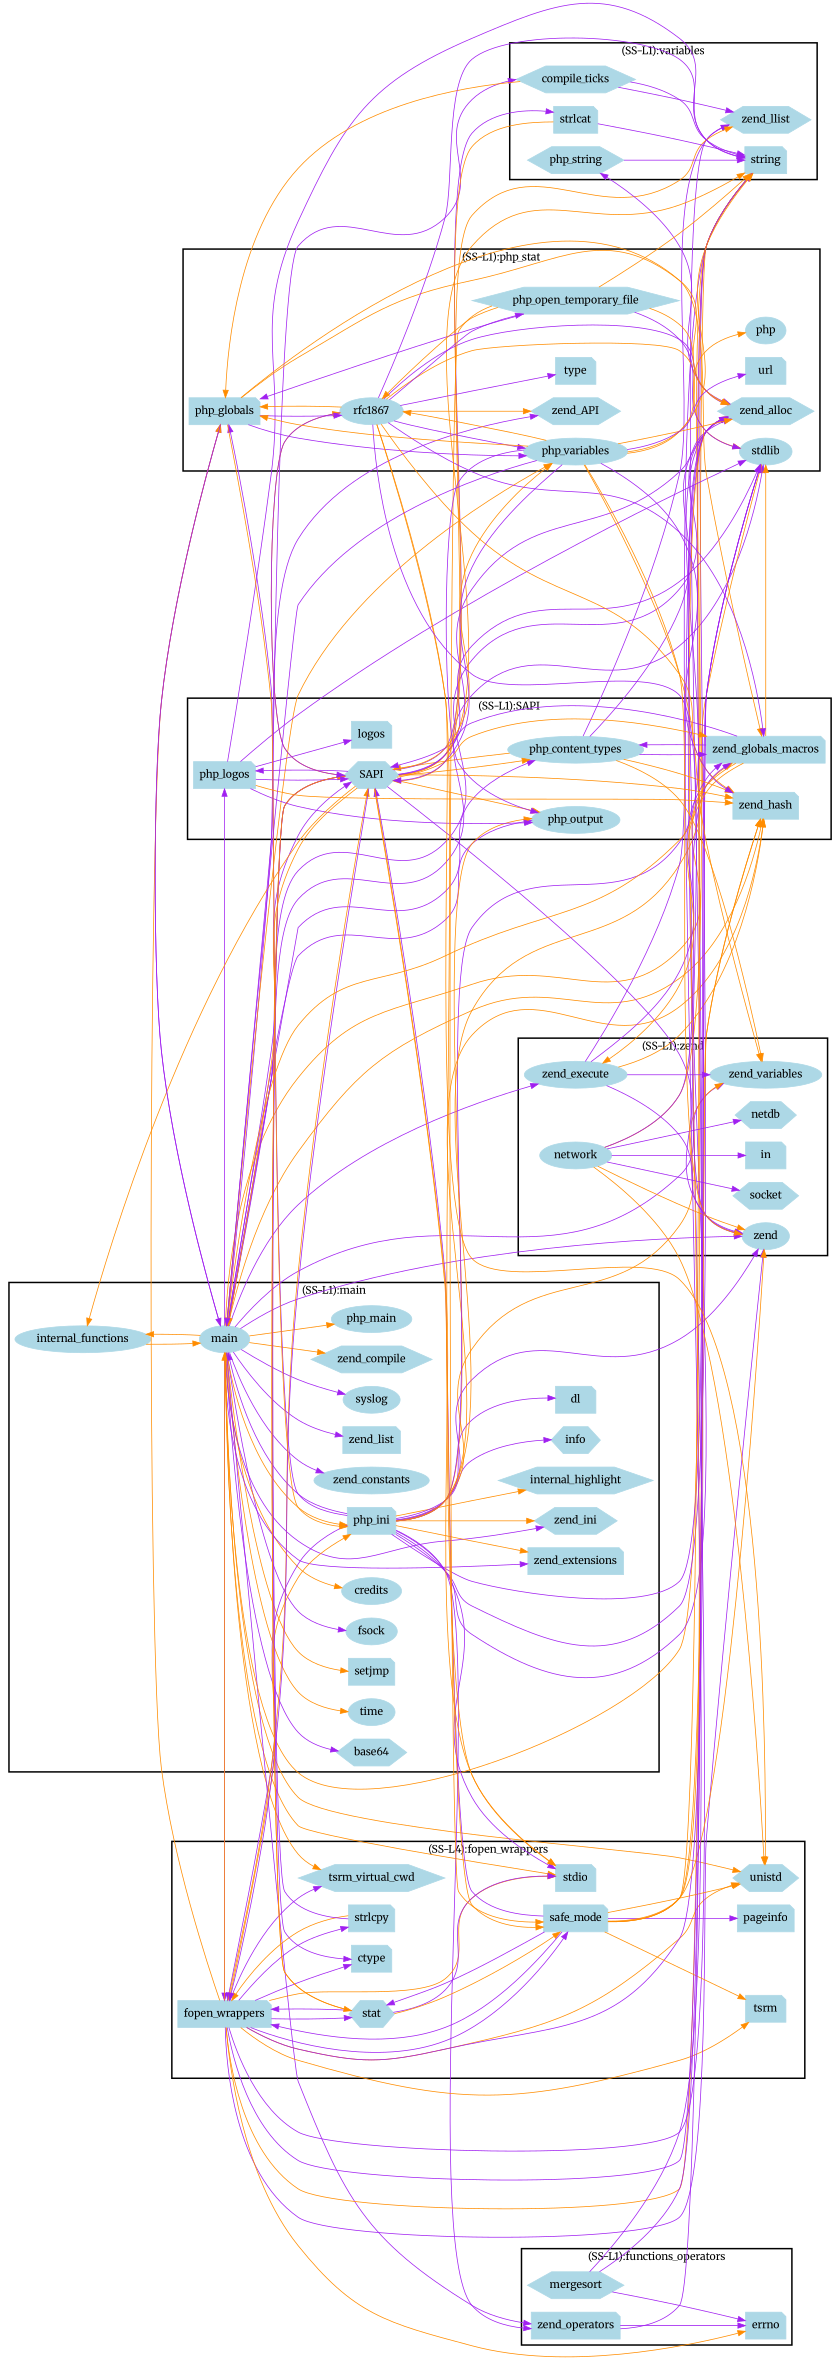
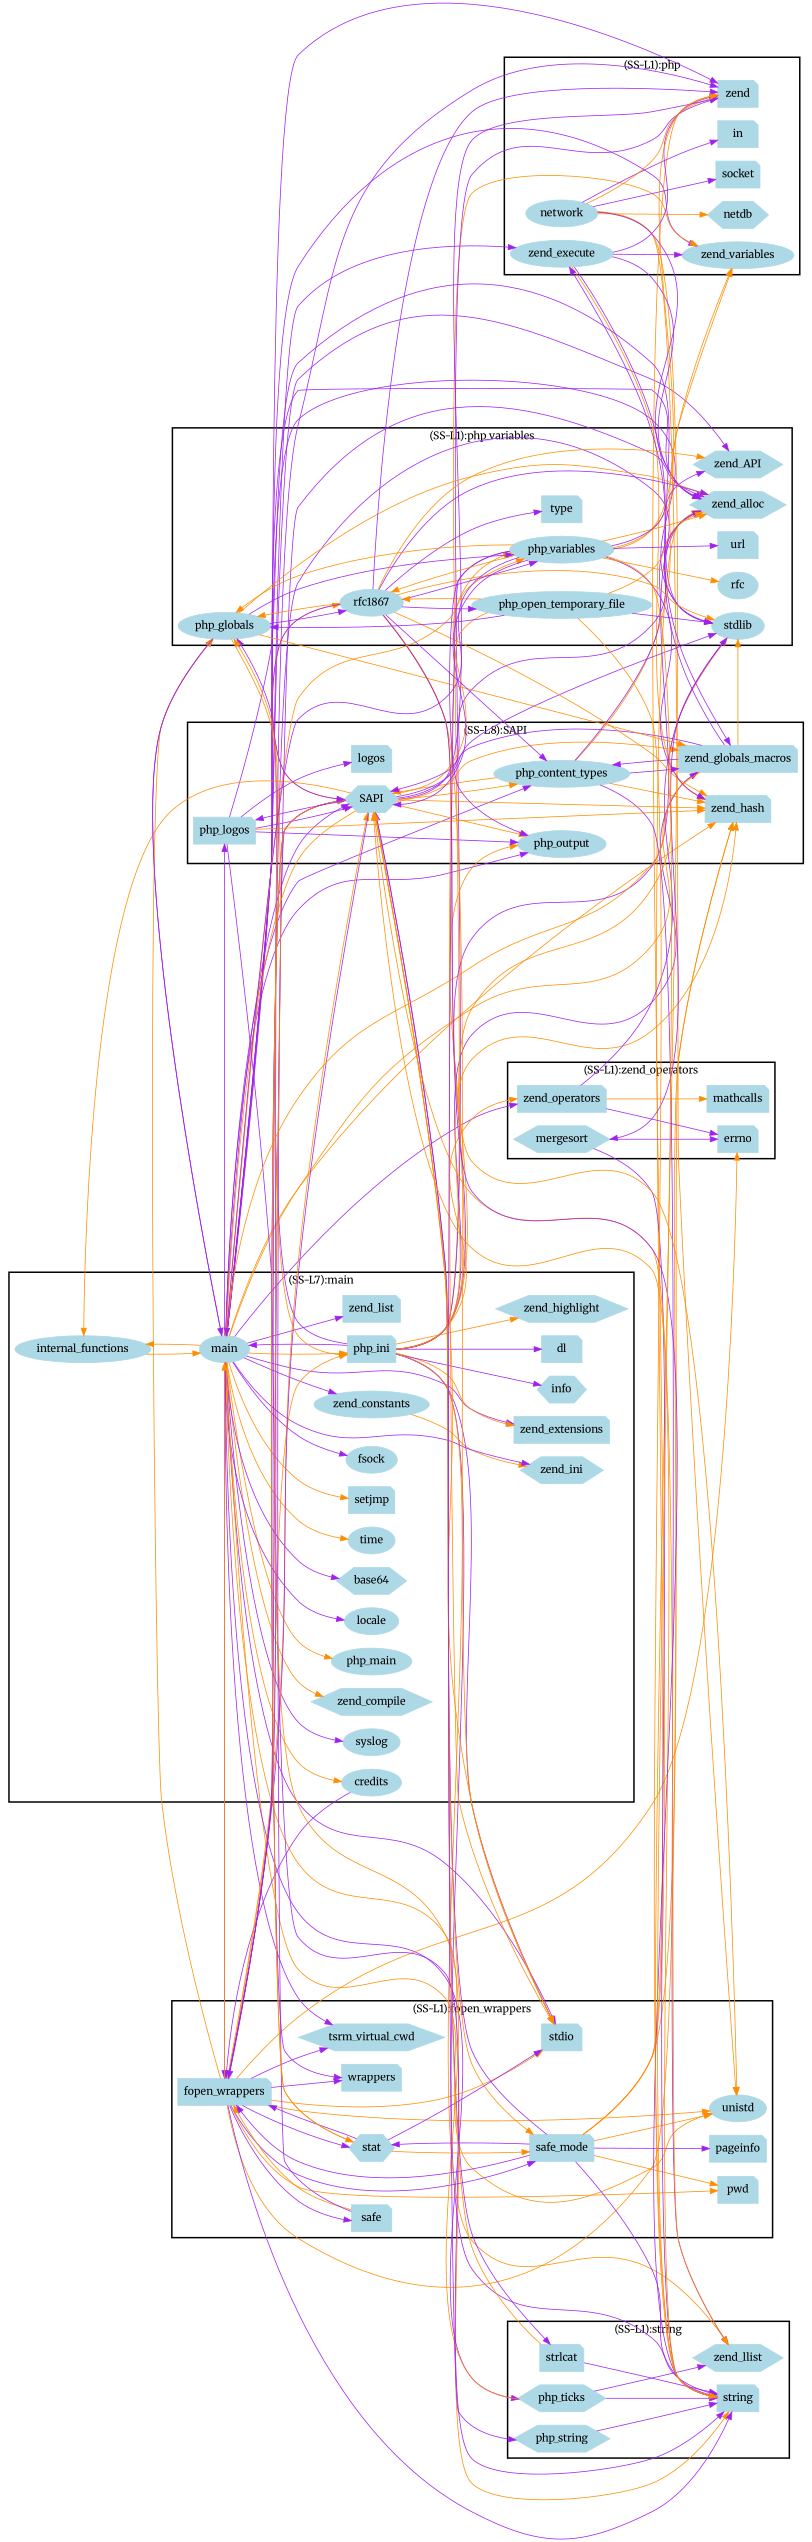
(663, 51) -> (648, 2330)
(576, 79) -> (562, 2398)
(502, 258) -> (482, 436)
(687, 262) -> (448, 1495)
(576, 301) -> (562, 605)
(766, 330) -> (738, 586)
(448, 384) -> (645, 1264)
(225, 411) -> (225, 626)
(625, 500) -> (475, 696)
none -> (662, 518)
(509, 707) -> (495, 731)
(680, 983) -> (665, 506)
(699, 1004) -> (450, 1929)
(673, 1047) -> (652, 66)
(699, 1072) -> (646, 2258)
none -> (738, 1099)
(450, 1133) -> (453, 1605)
(670, 1135) -> (649, 214)
(766, 1196) -> (738, 175)
(766, 1236) -> (738, 94)
(334, 1291) -> (321, 1281)
(702, 1386) -> (675, 894)
(576, 1480) -> (562, 1309)
(461, 1521) -> (442, 1427)
none -> (372, 1621)
(274, 1746) -> (239, 1985)
(258, 1749) -> (237, 1703)
(287, 1807) -> (266, 1721)
(488, 1850) -> (472, 2009)
(766, 1878) -> (738, 2108)
(454, 1914) -> (459, 1229)
(372, 1918) -> (372, 2218)
(372, 1959) -> (372, 2078)
(766, 2009) -> (738, 2190)
(657, 2257) -> (641, 1071)
